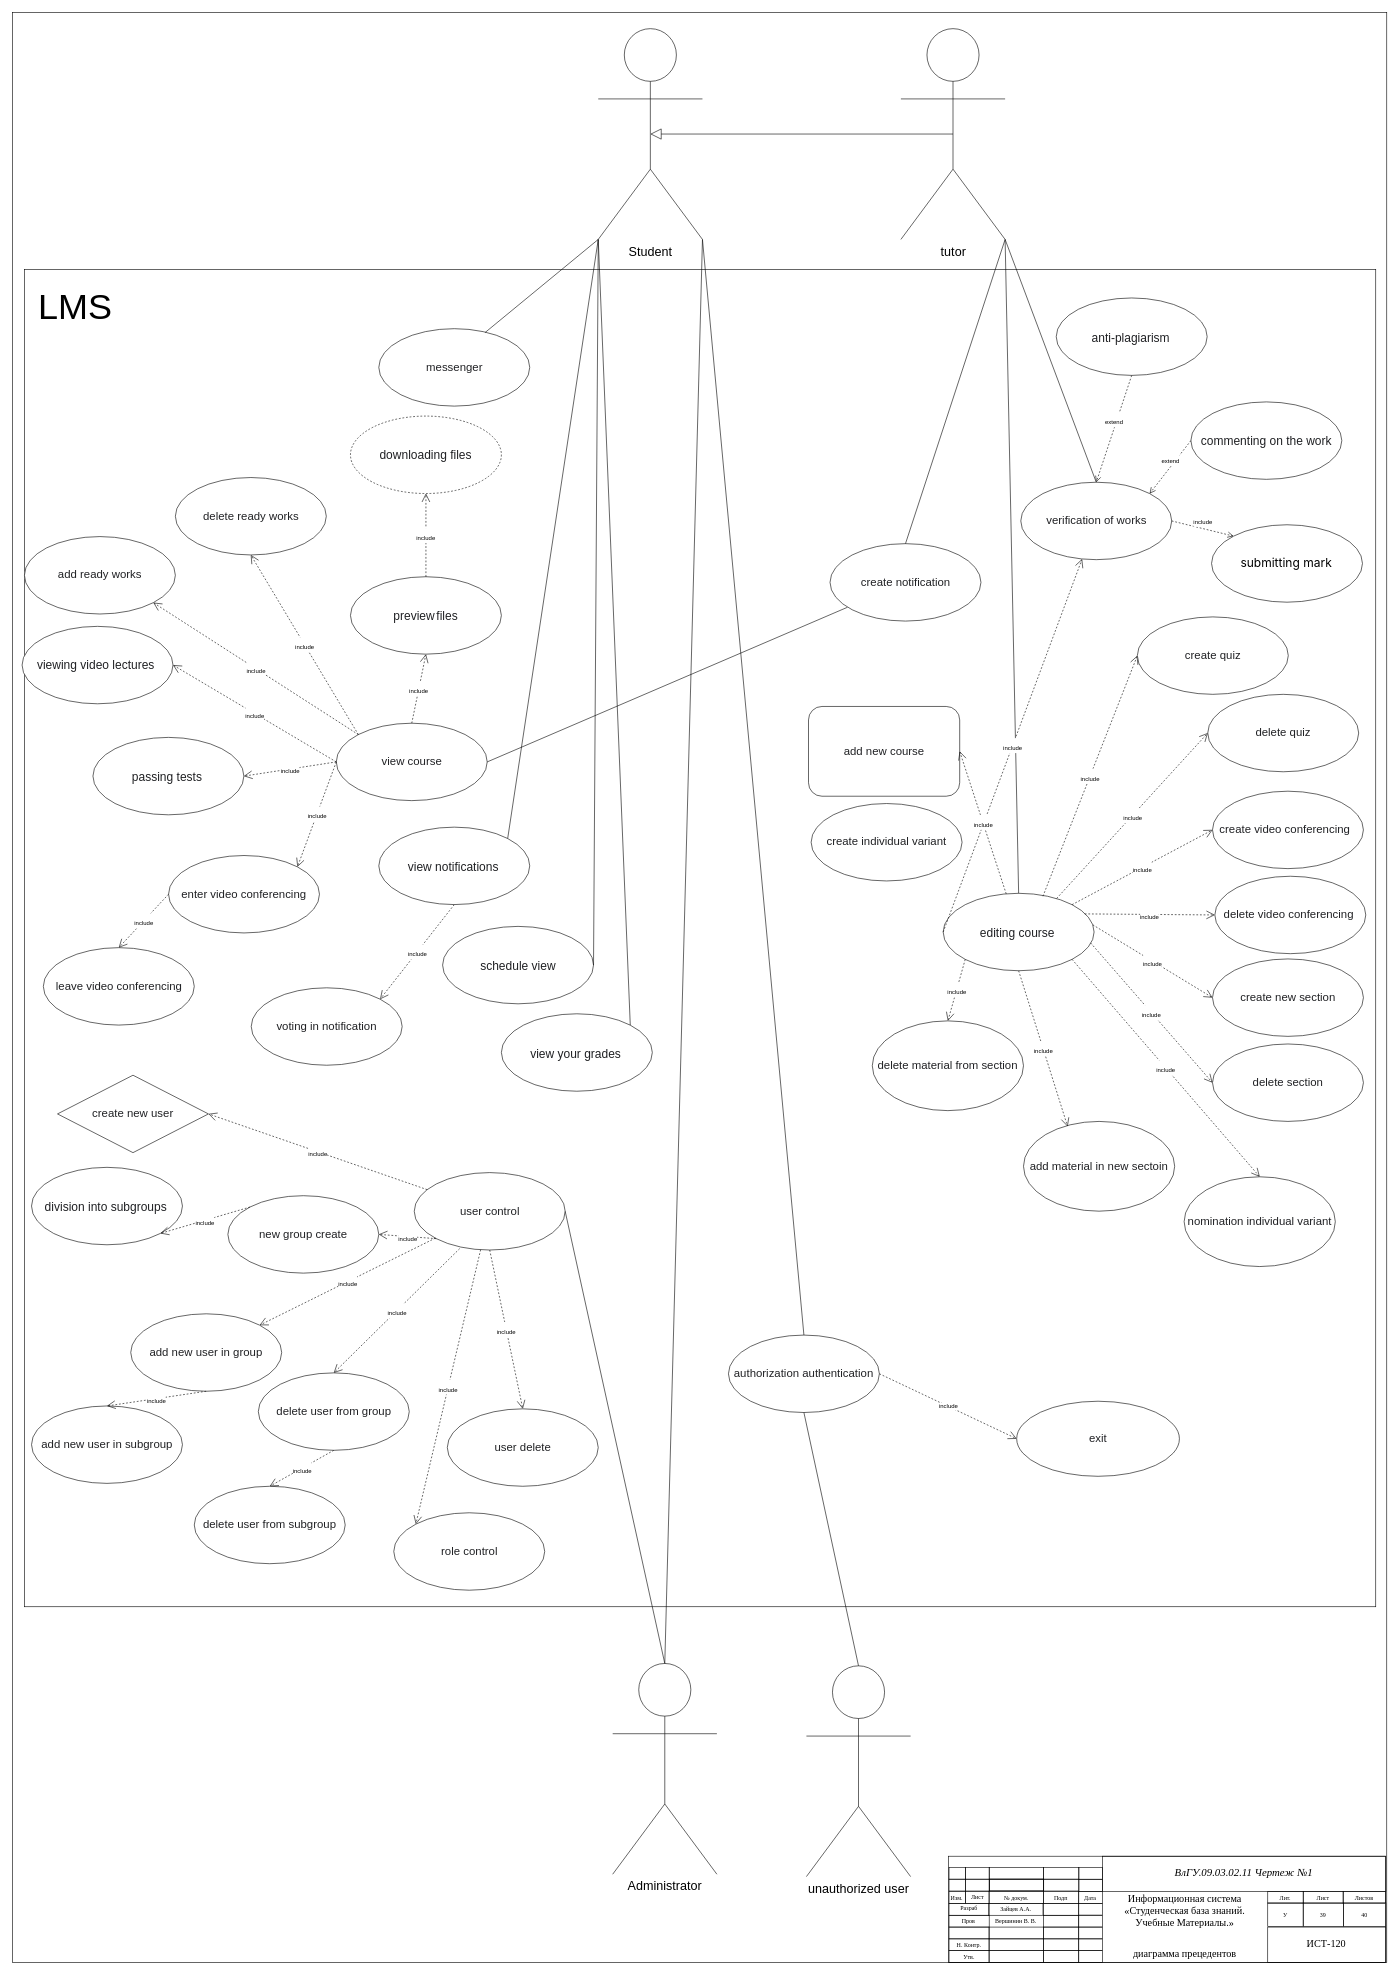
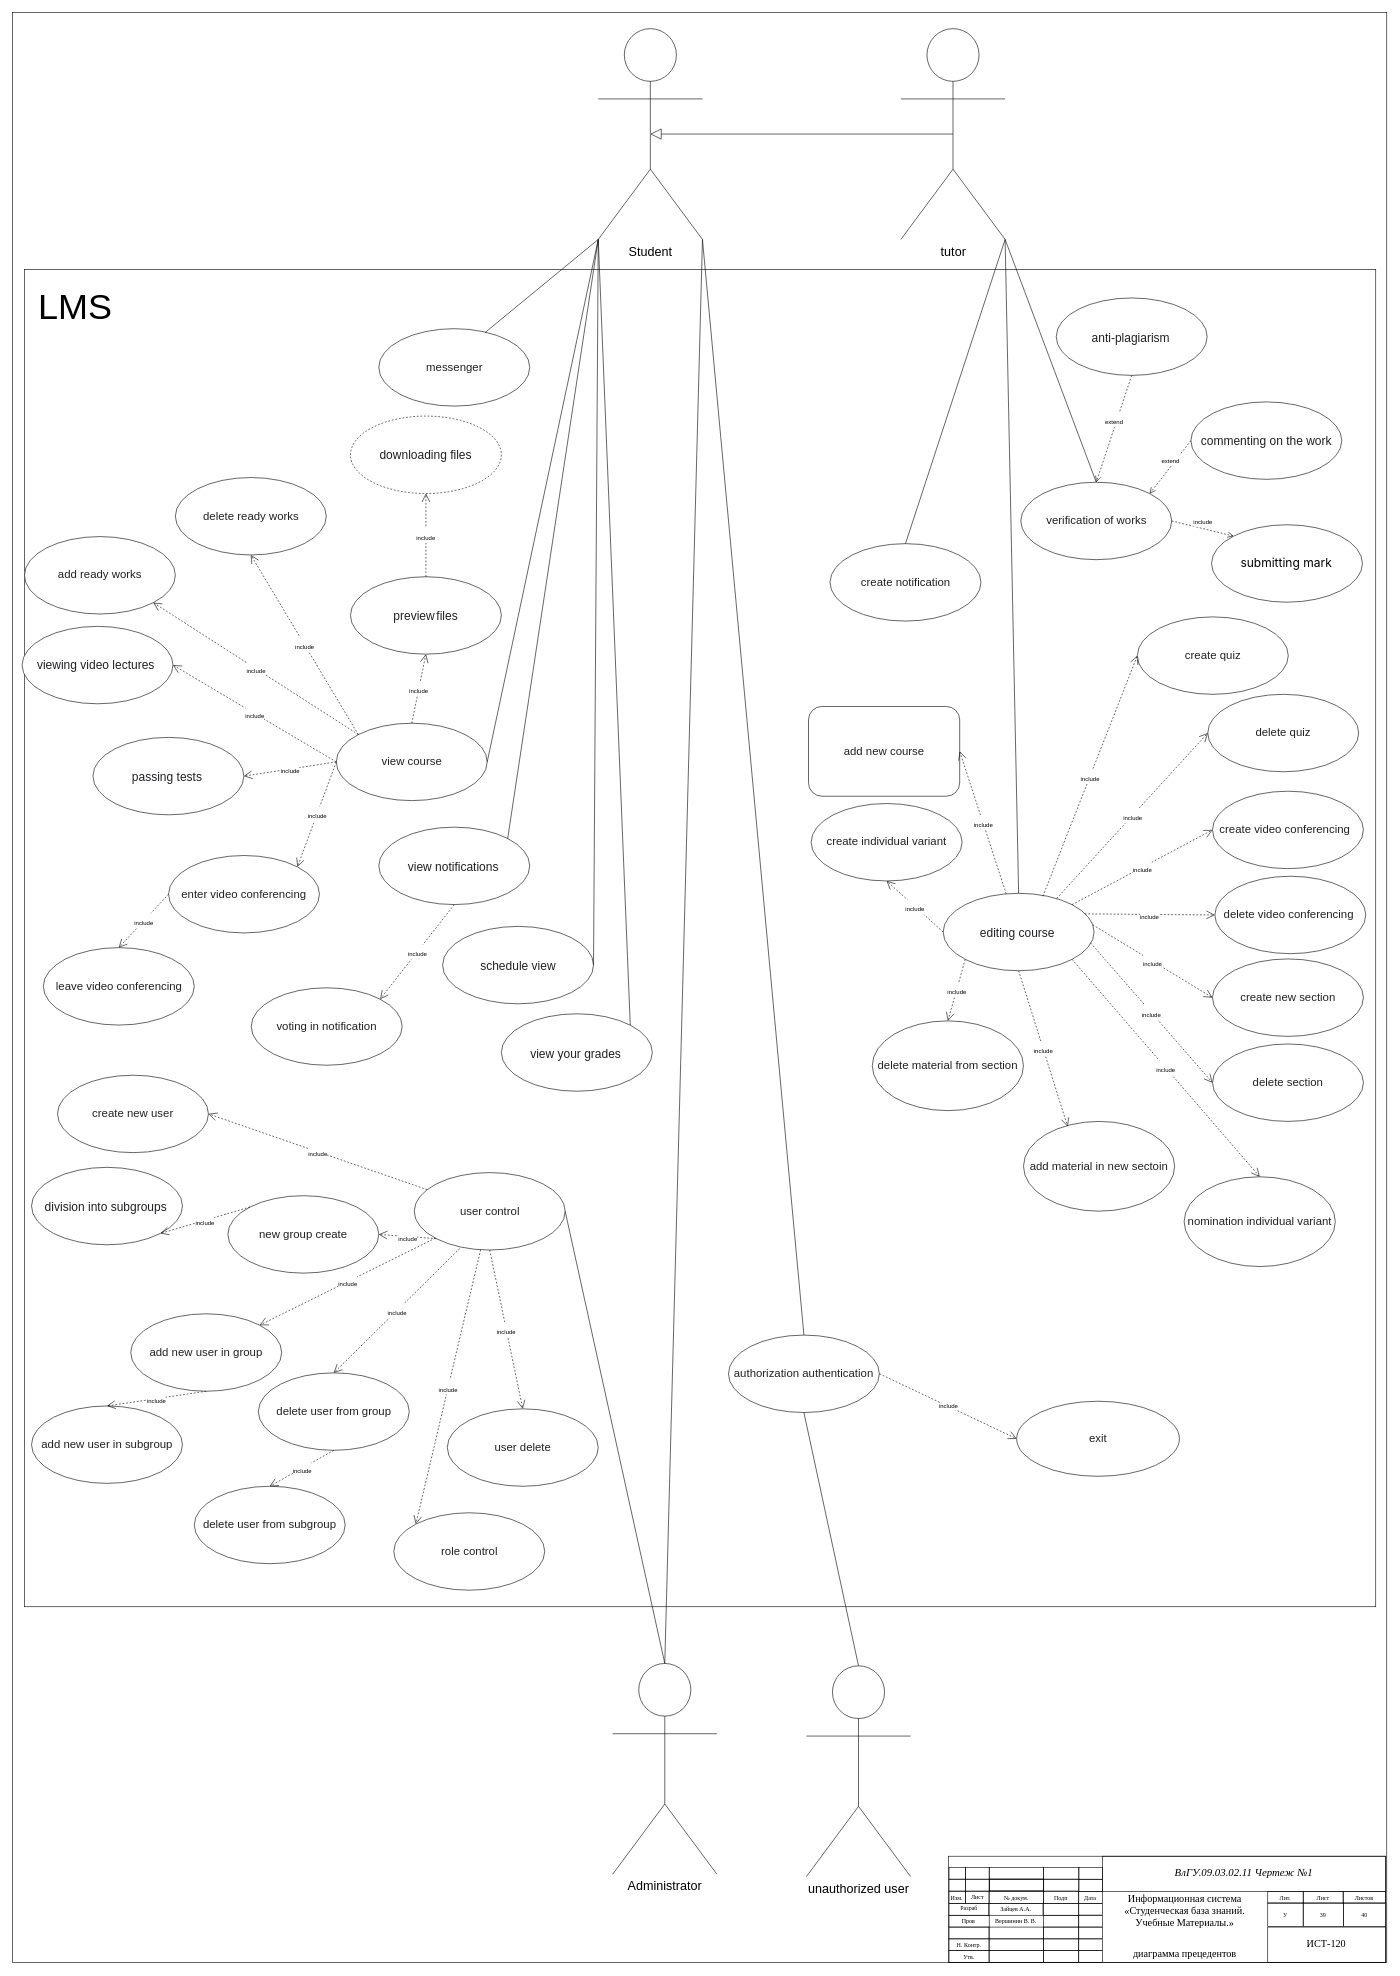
(1049, 647) -> (928, 918)
(667, 684) -> (540, 512)
(133, 1114) -> (133, 1114)
